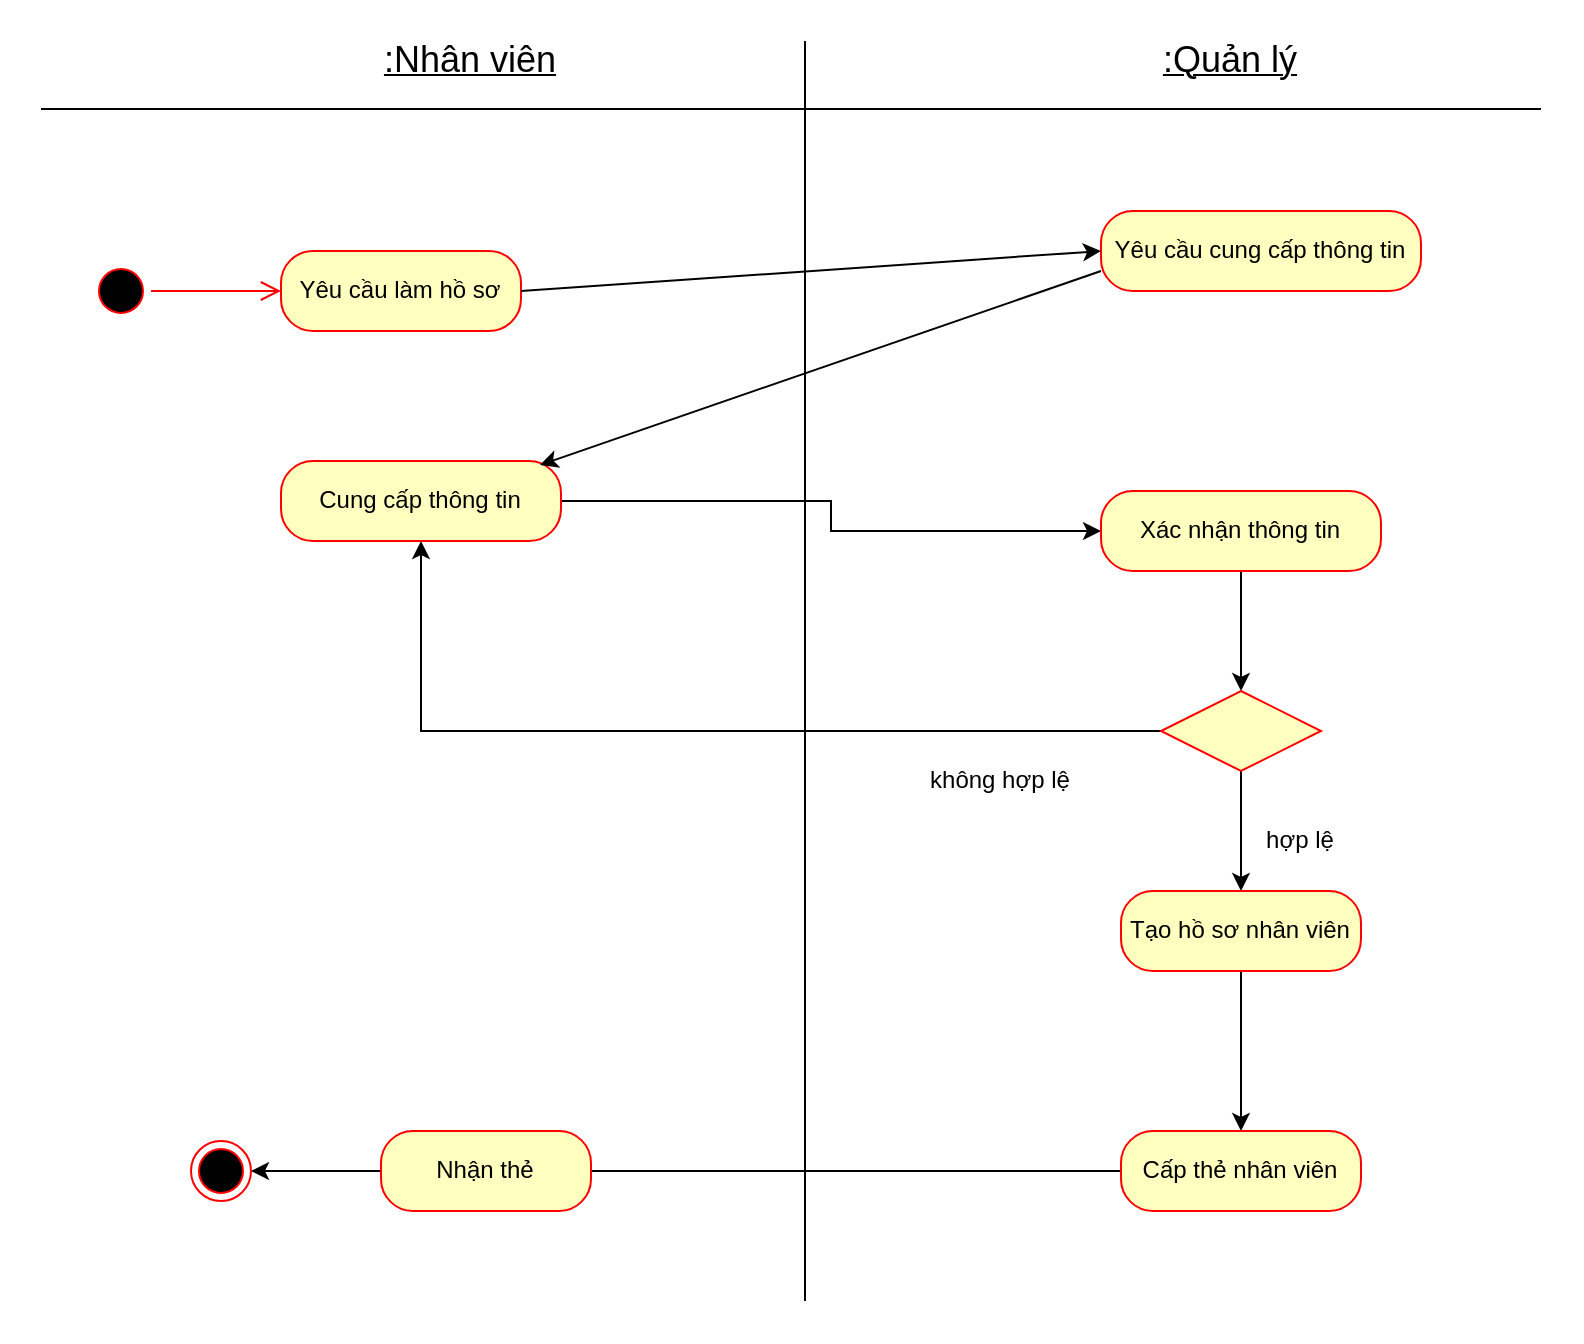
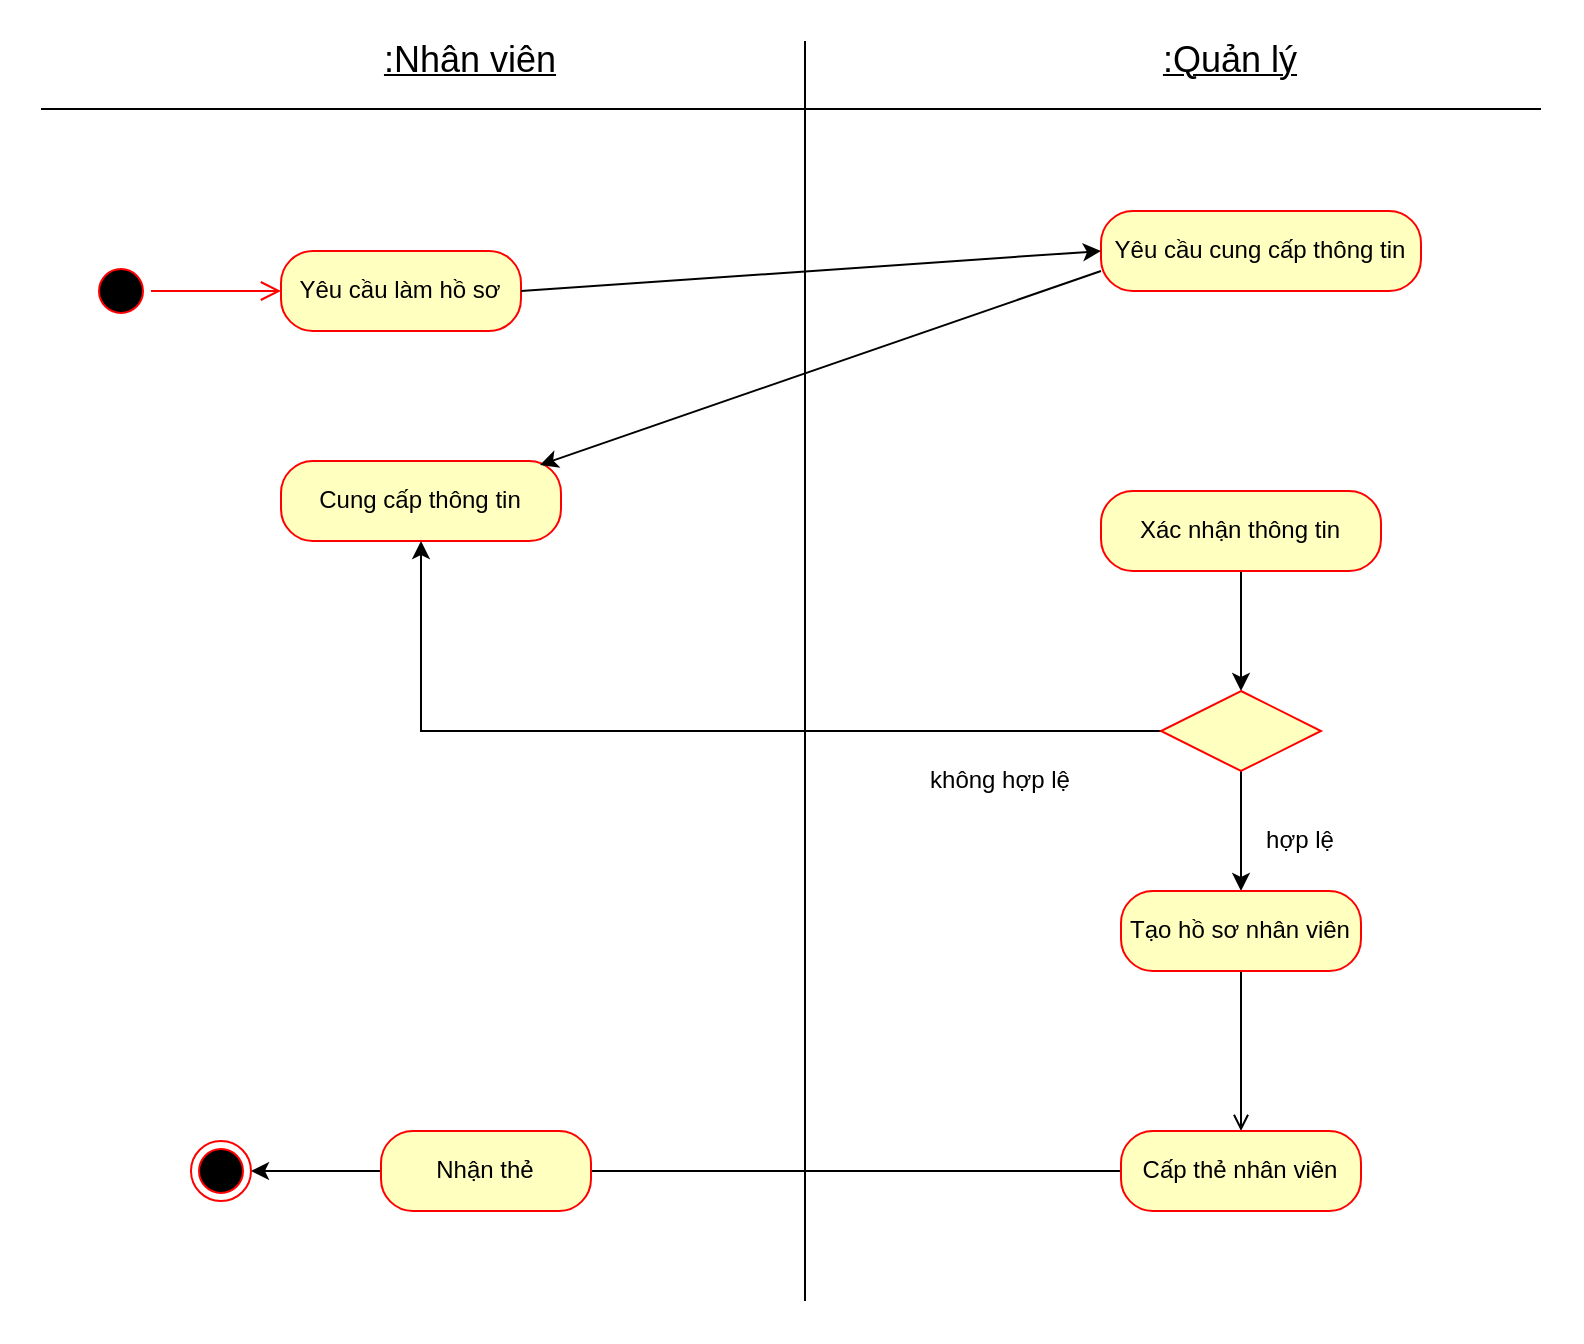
(831, 509) -> none
(1241, 1116) -> (1241, 1118)
